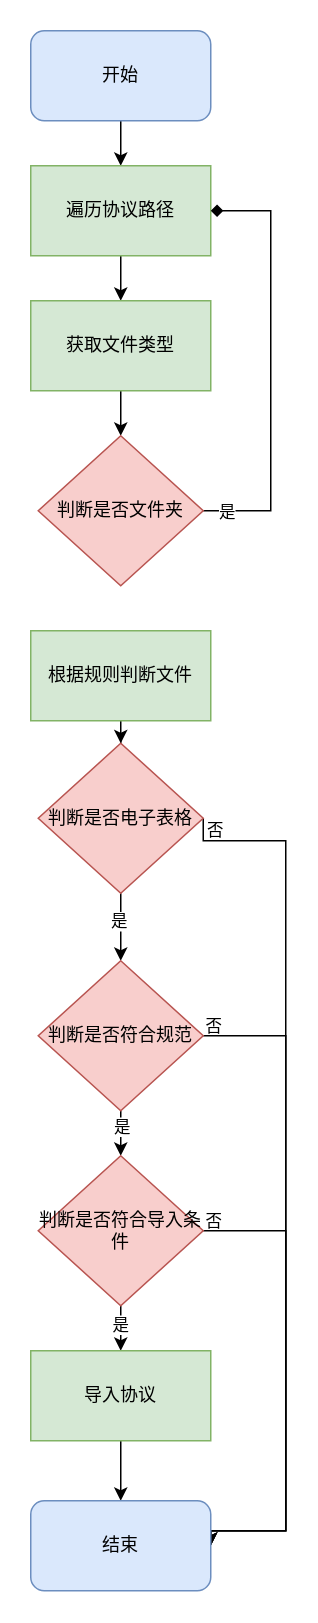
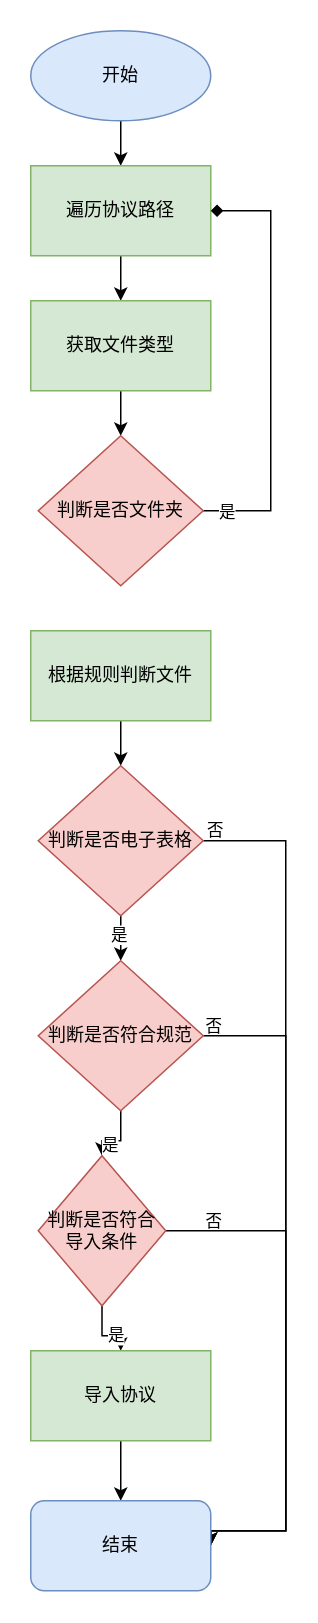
(121, 76) -> (121, 76)
(121, 818) -> (121, 841)
(121, 1231) -> (102, 1231)
